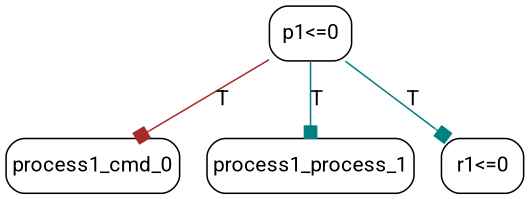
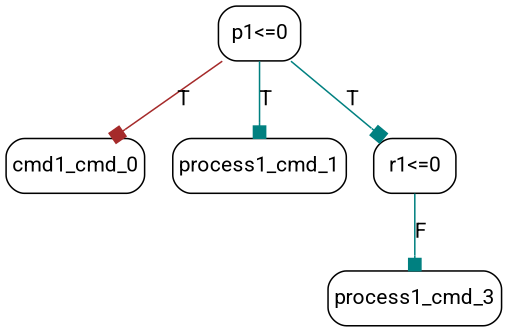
(93, 166) -> (75, 166)
(311, 166) -> (260, 166)
none -> (415, 298)
